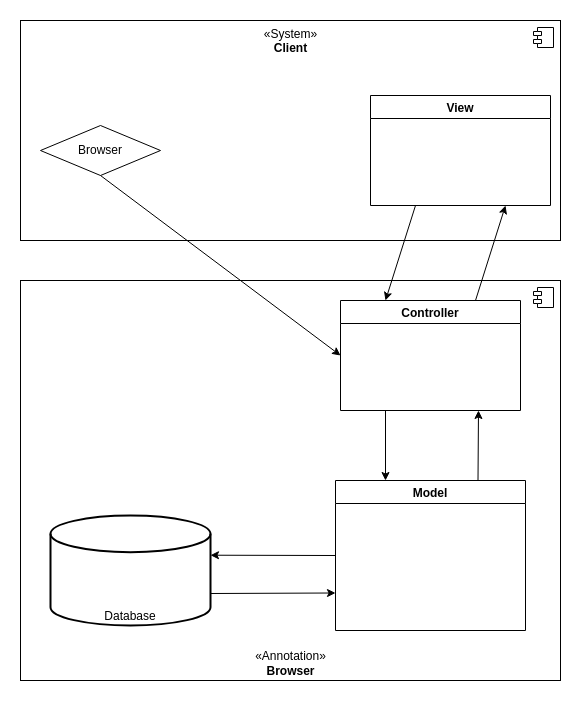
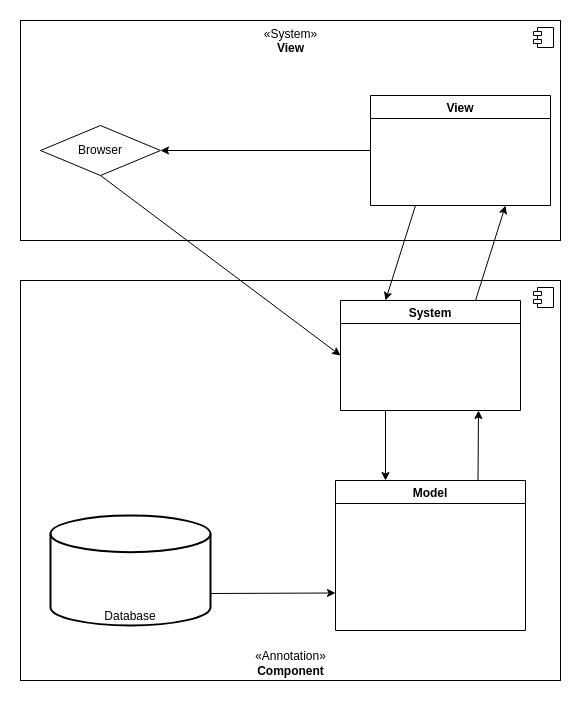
(291, 42) -> (291, 42)
none -> (268, 151)
(430, 313) -> (430, 313)
(275, 555) -> none
(291, 663) -> (291, 663)
